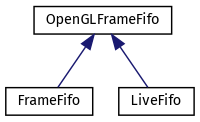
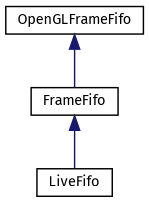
(134, 67) -> (75, 150)
